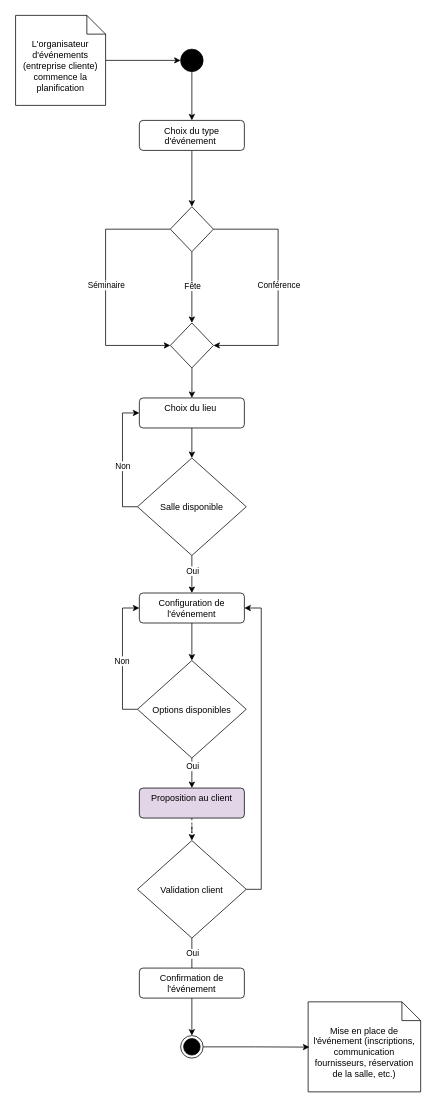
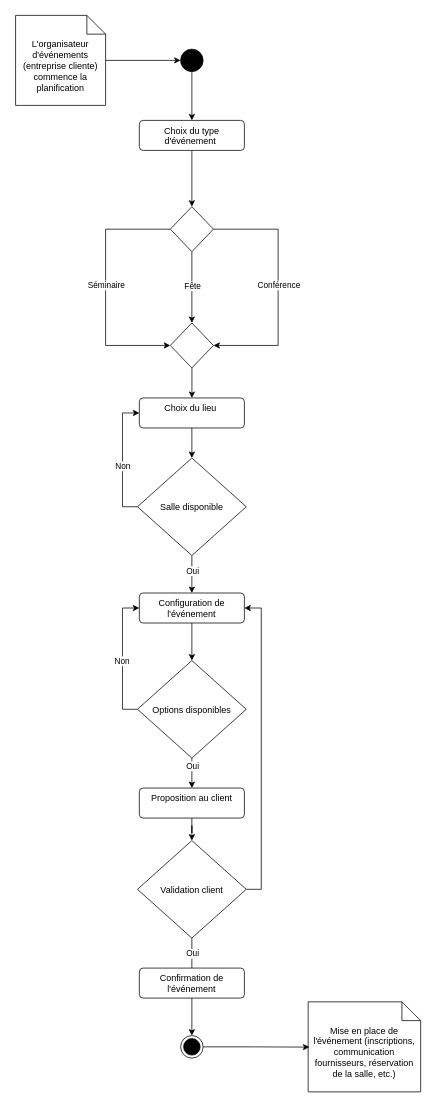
(192, 803) -> (192, 803)
(192, 832) -> (192, 832)
